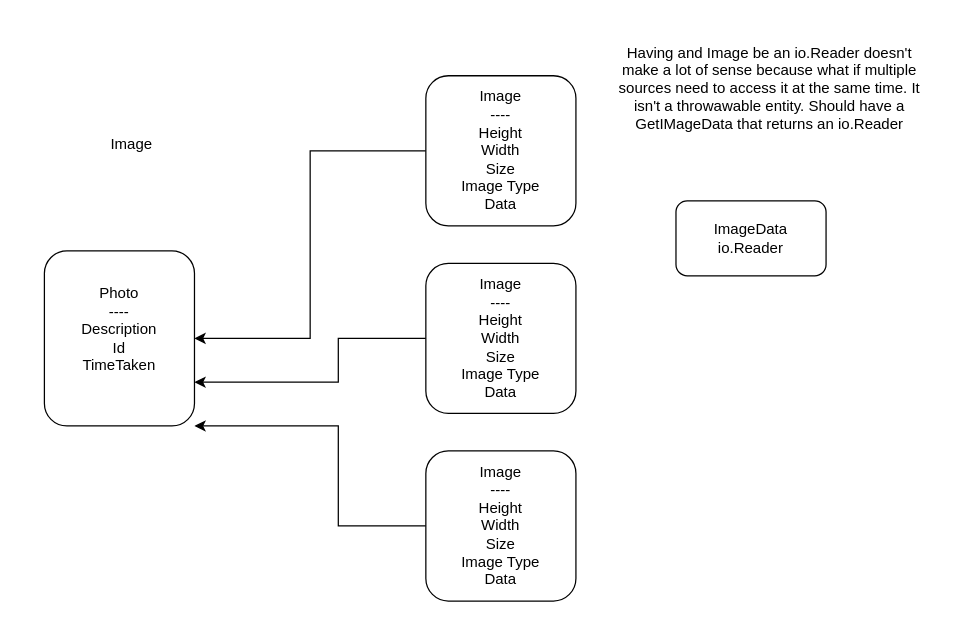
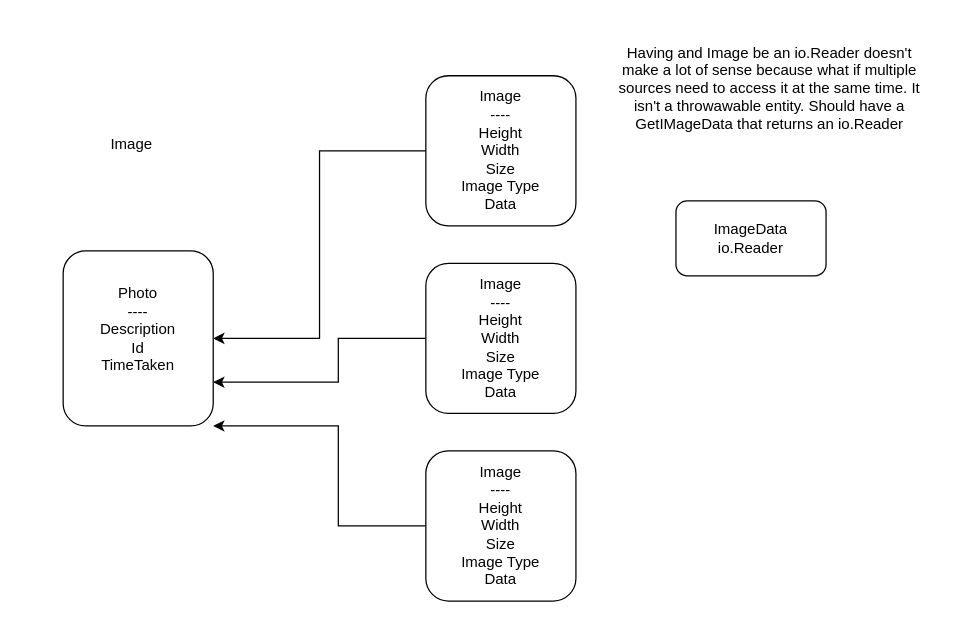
(119, 338) -> (138, 338)
